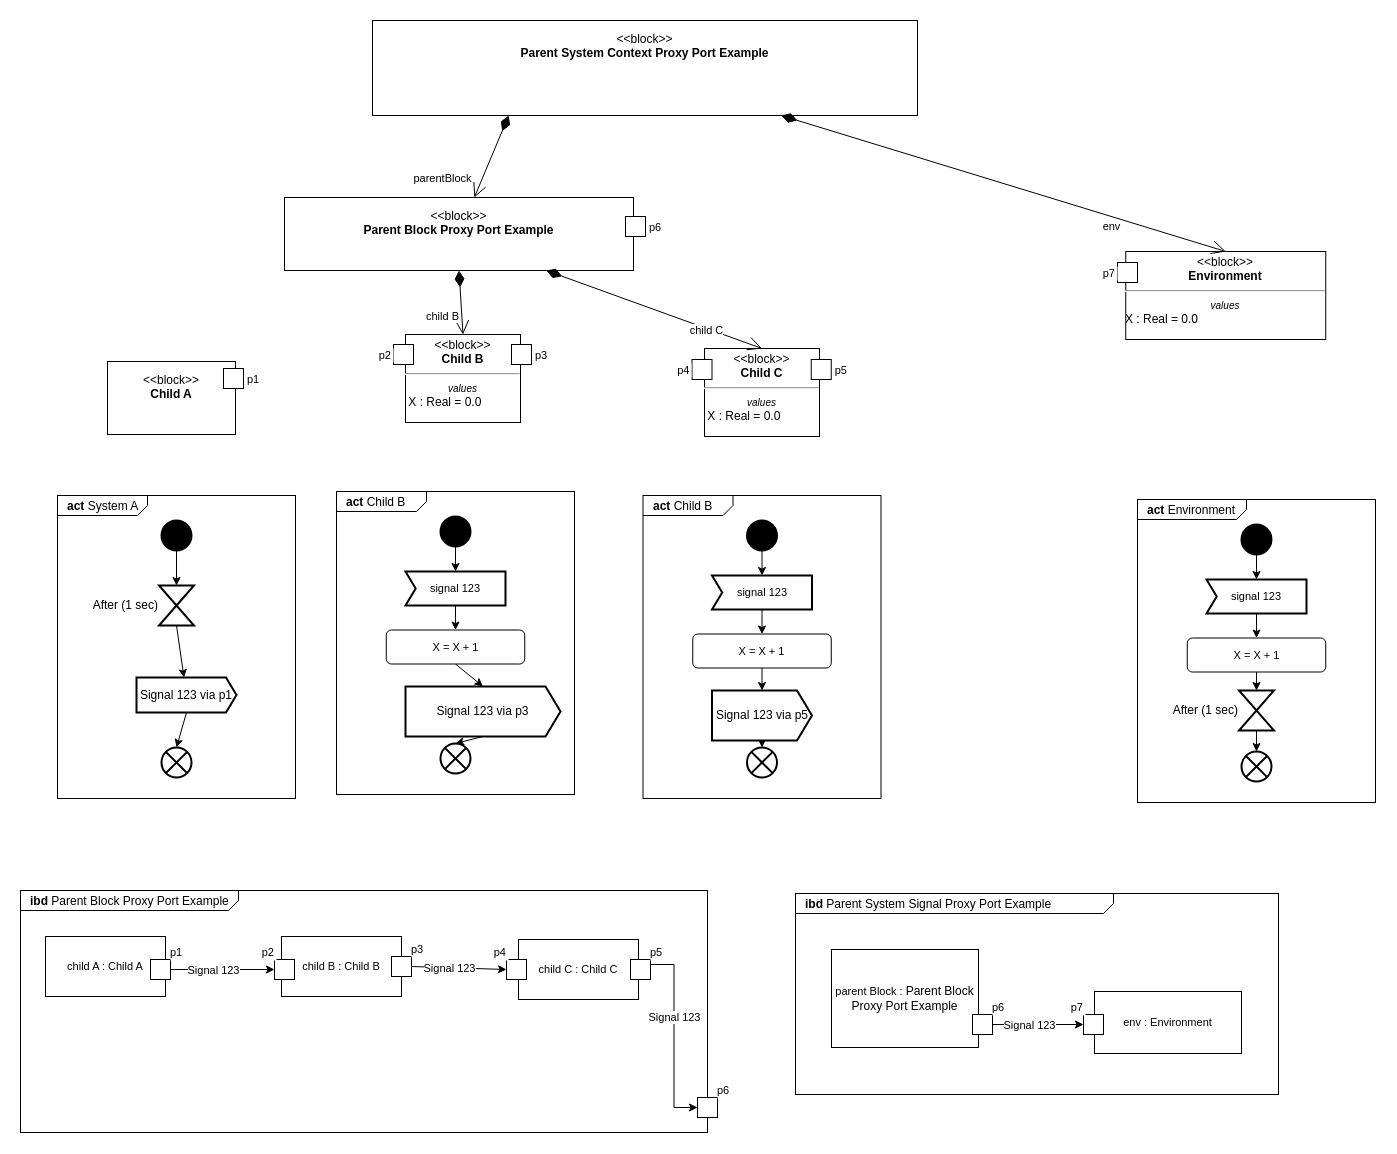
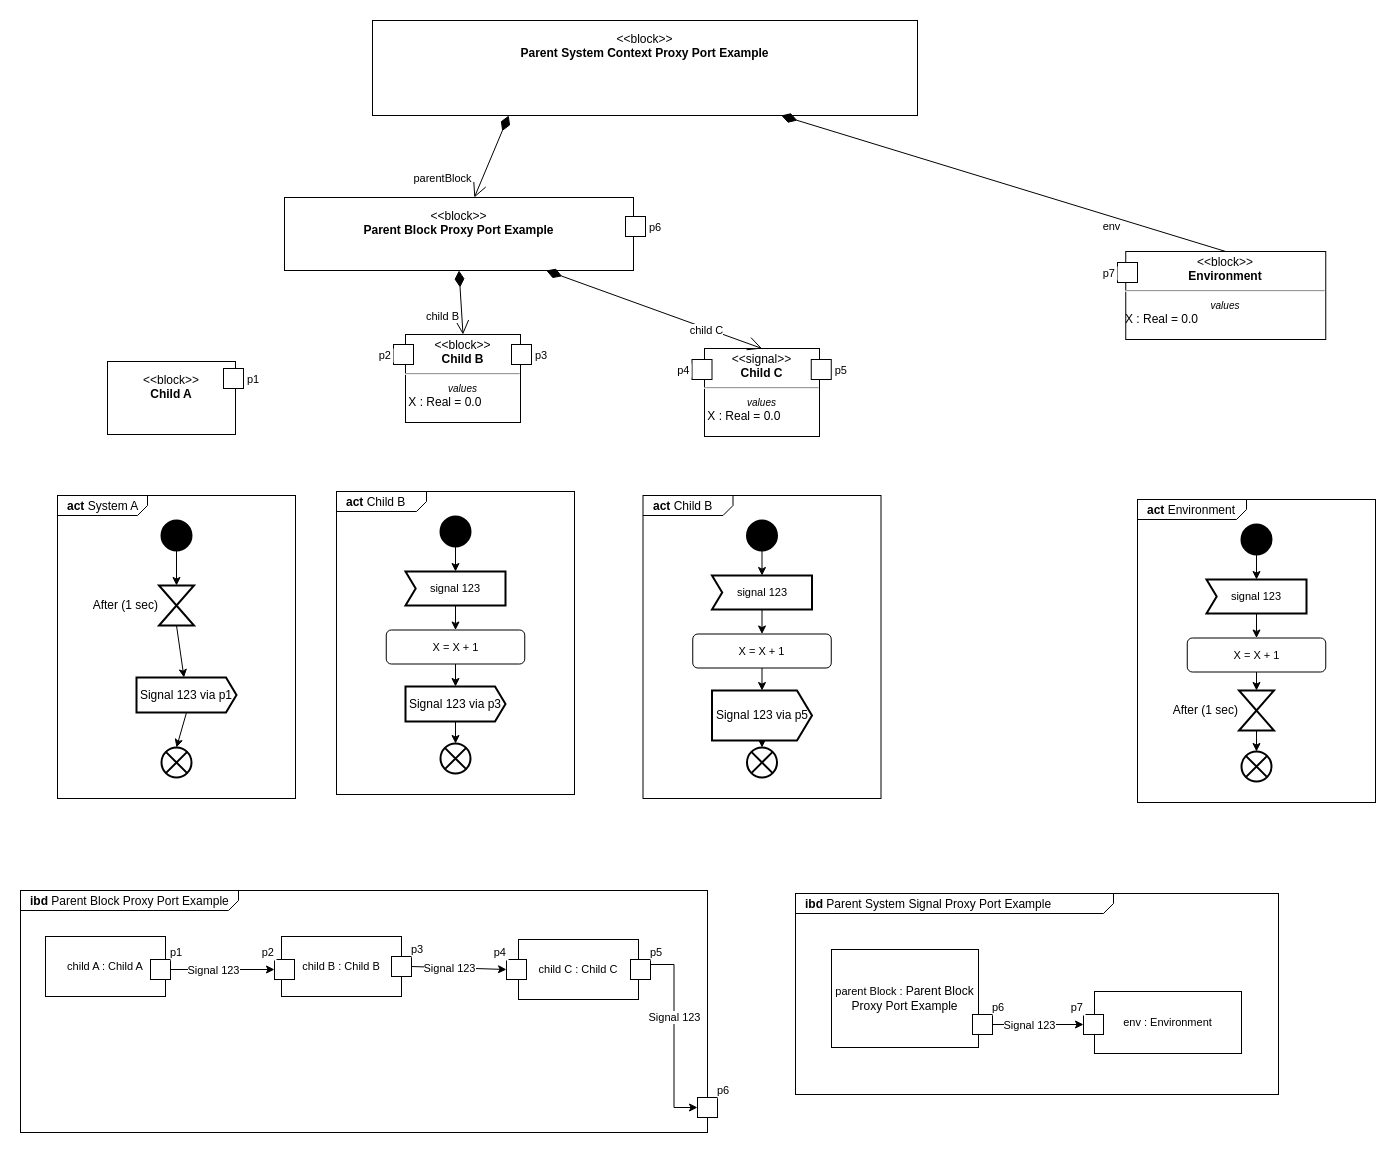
(1221, 250) -> (1221, 250)
(762, 349) -> (762, 349)
(483, 712) -> (456, 704)
